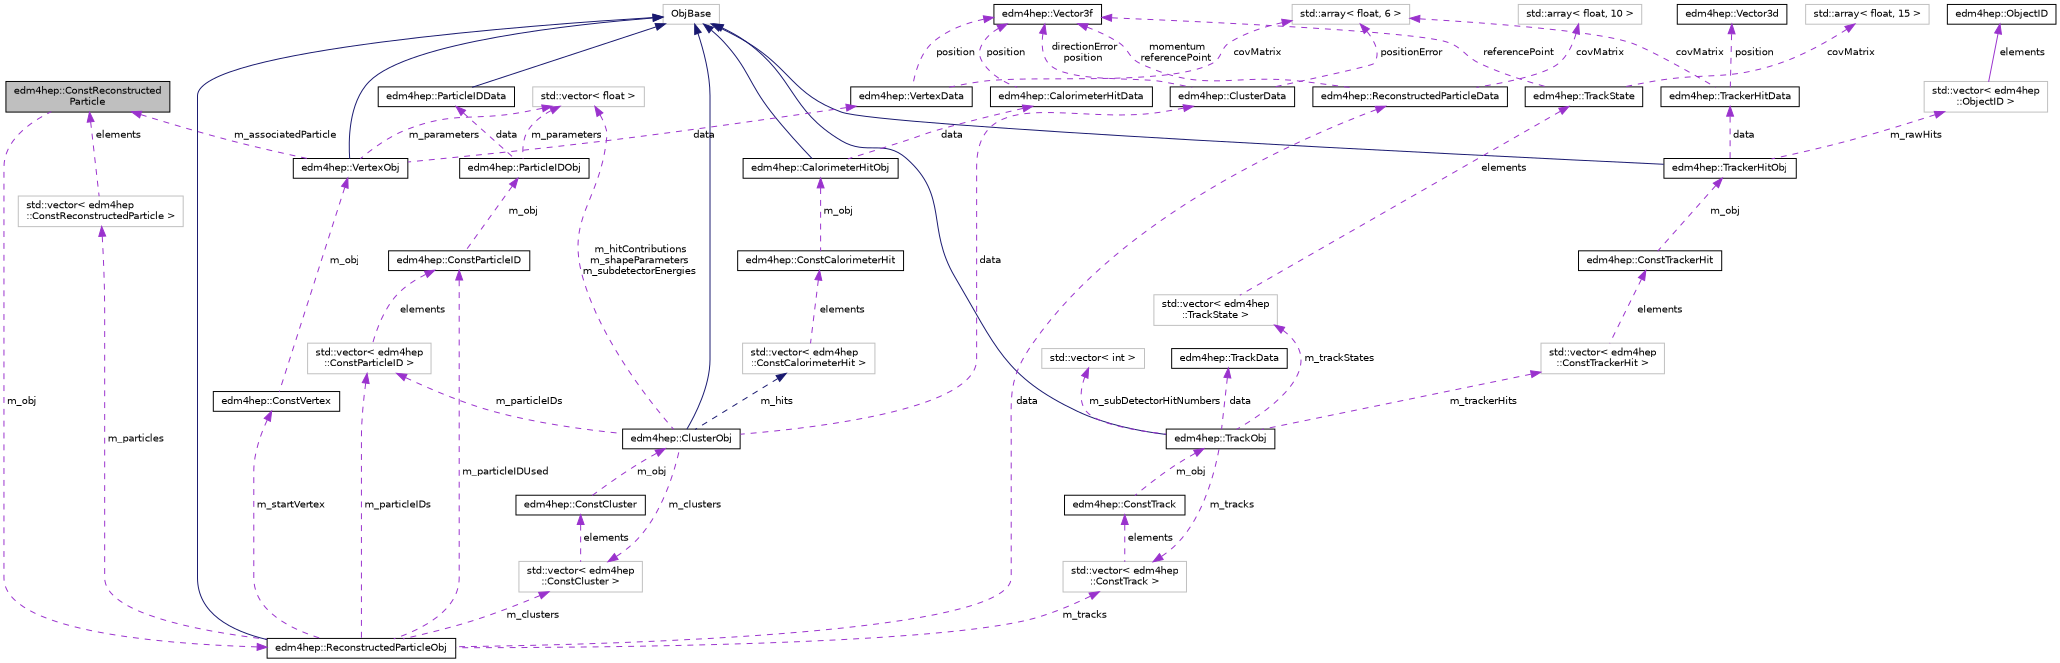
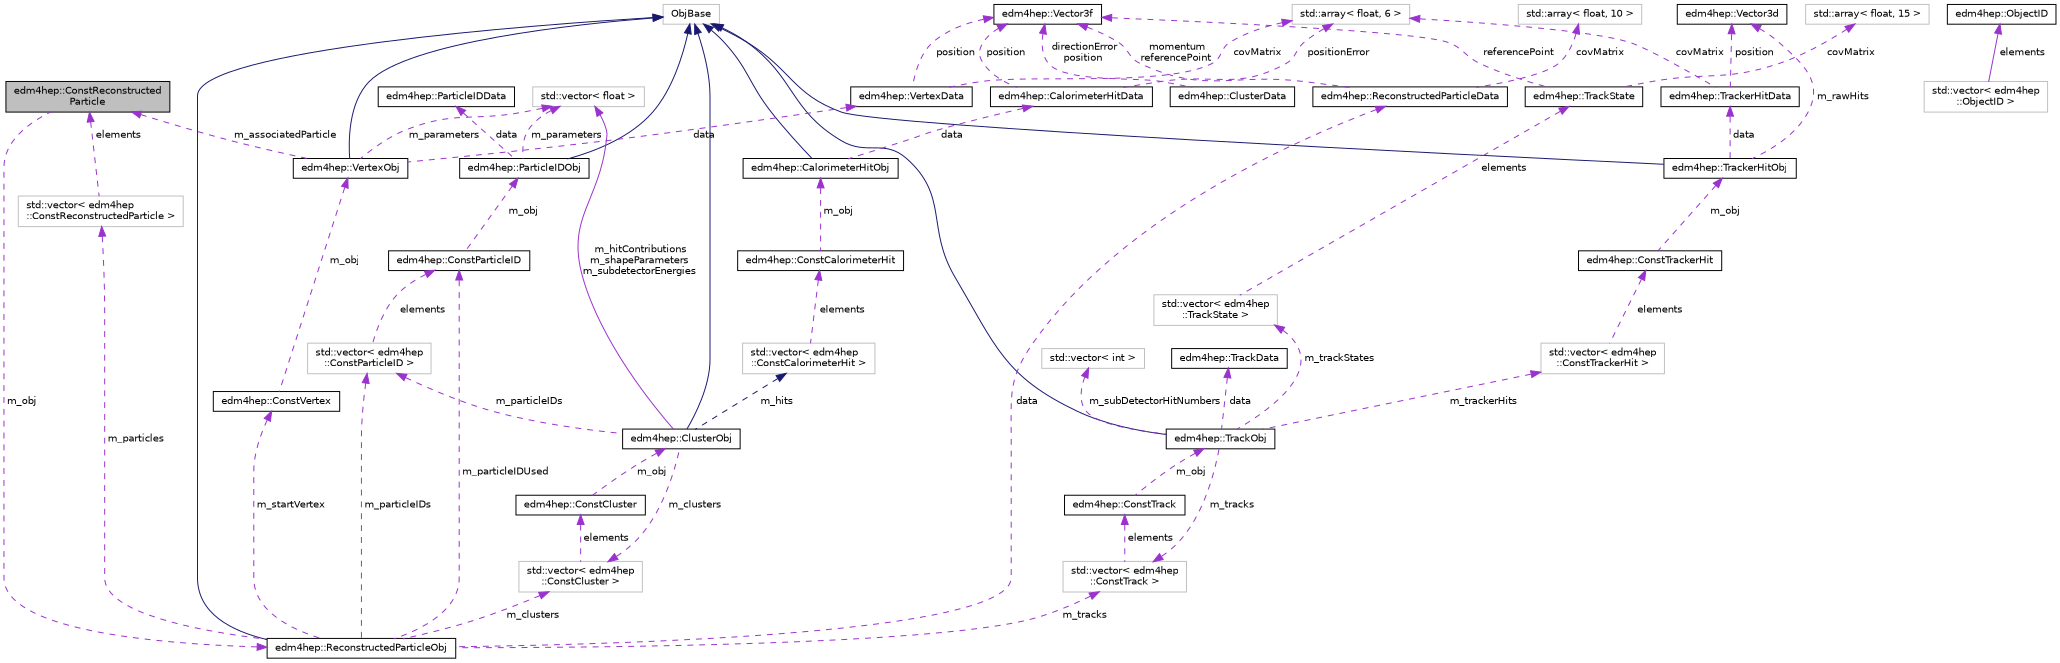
(564, 57) -> (648, 116)
(1341, 72) -> (1264, 73)
(1854, 139) -> (1813, 97)
(977, 272) -> none
(584, 282) -> (584, 282)
